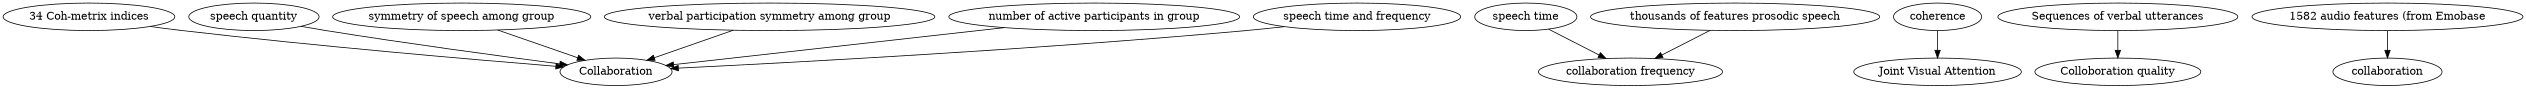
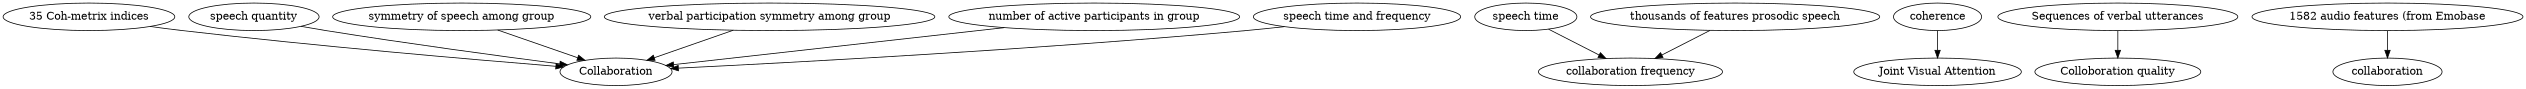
(89, 17) -> (89, 17)
